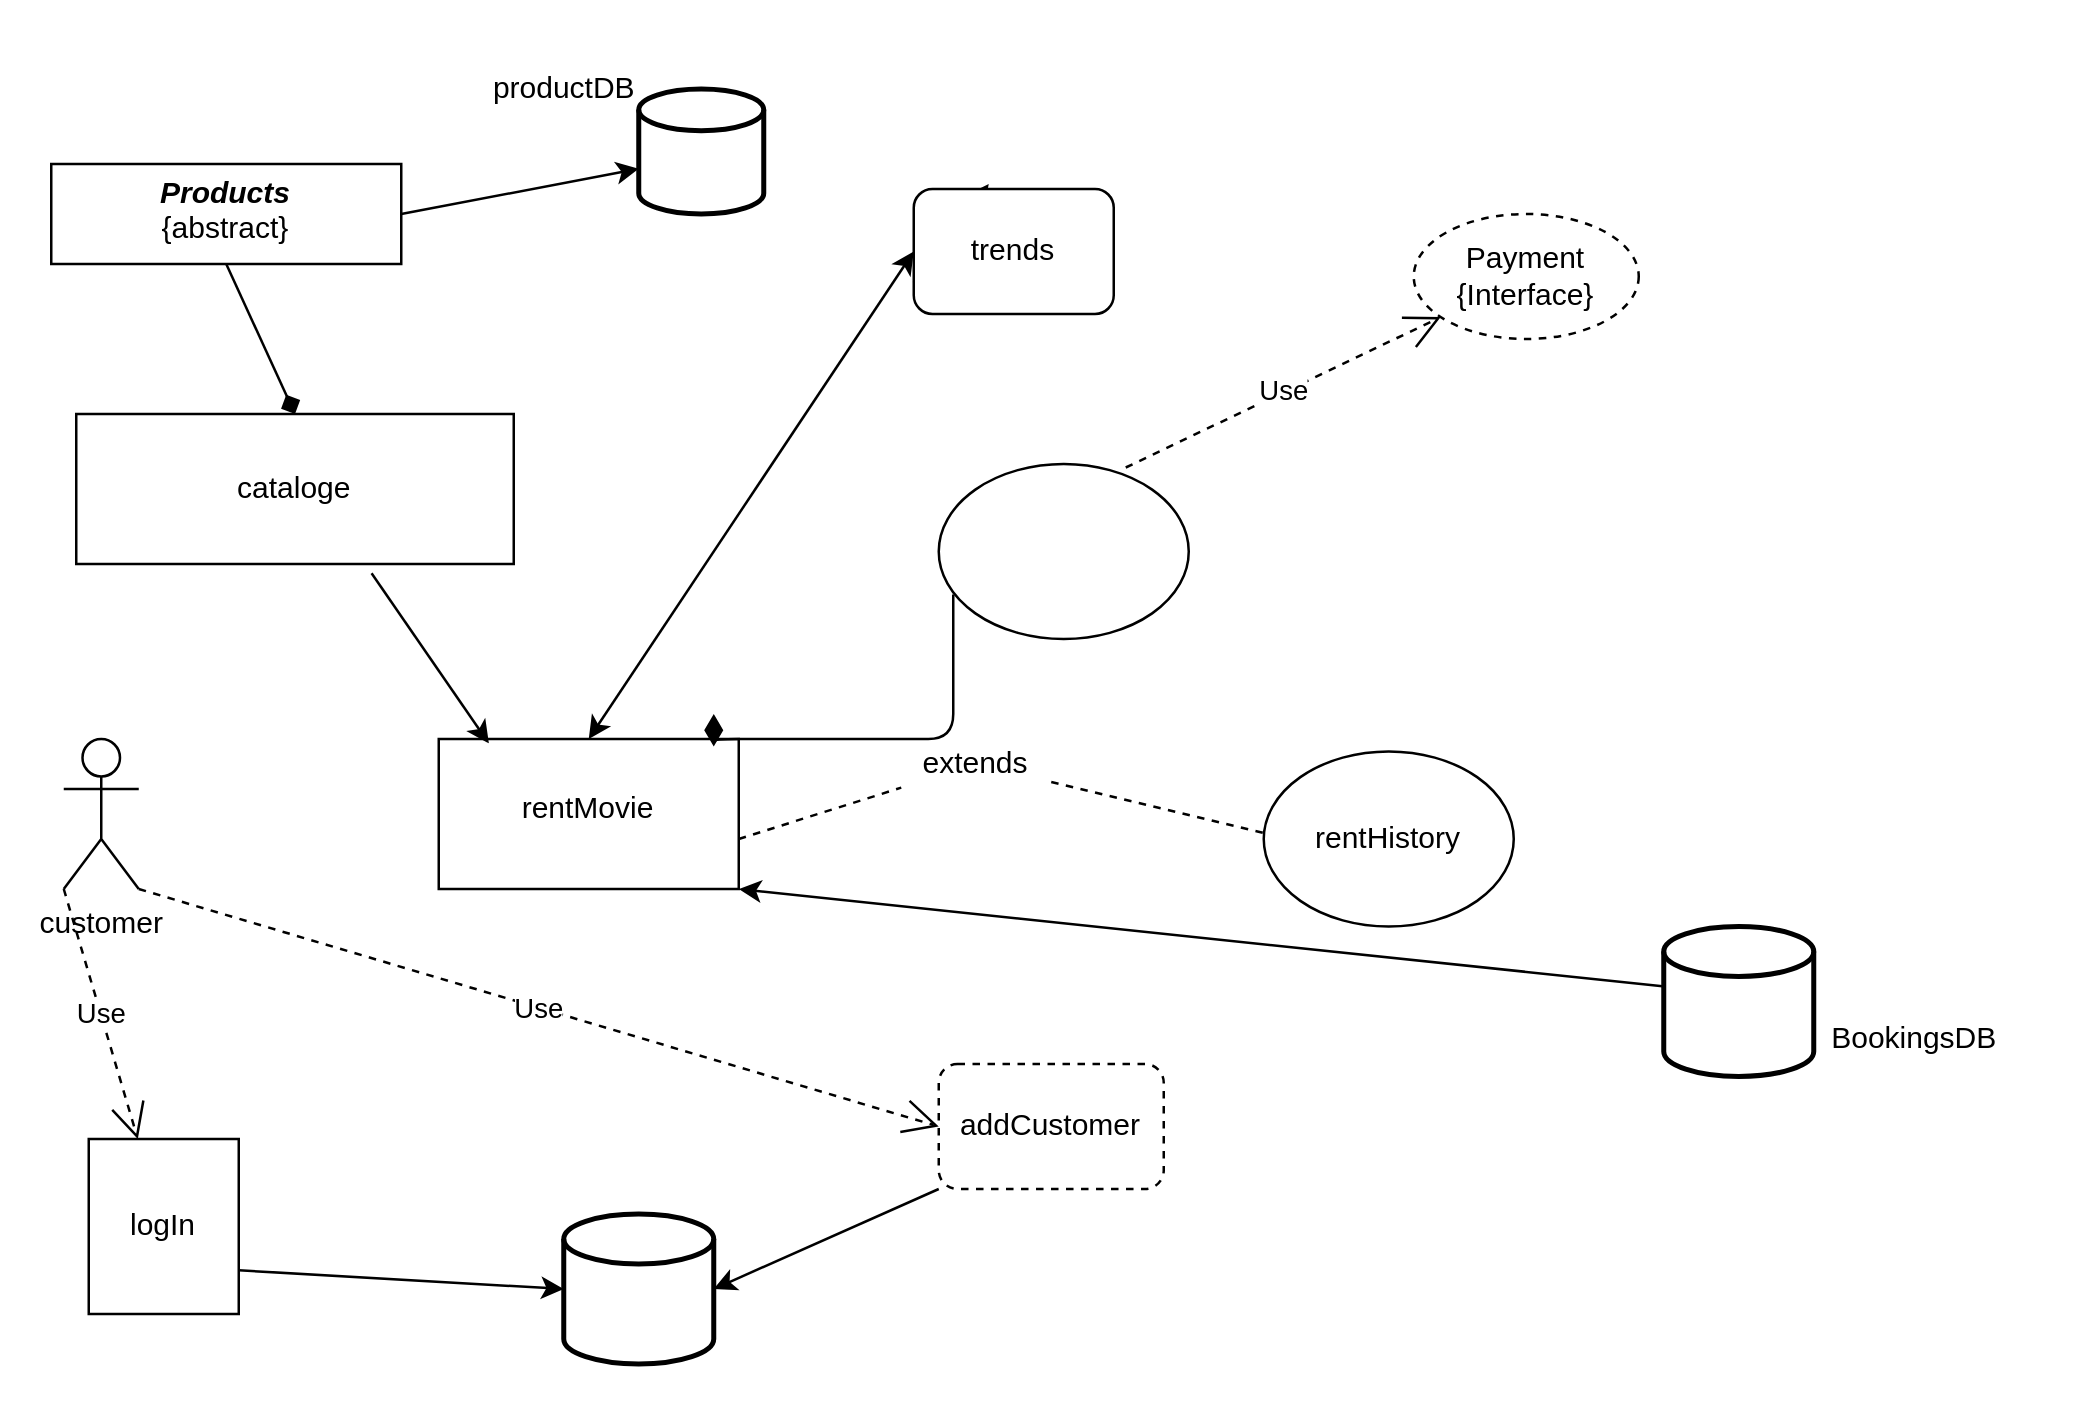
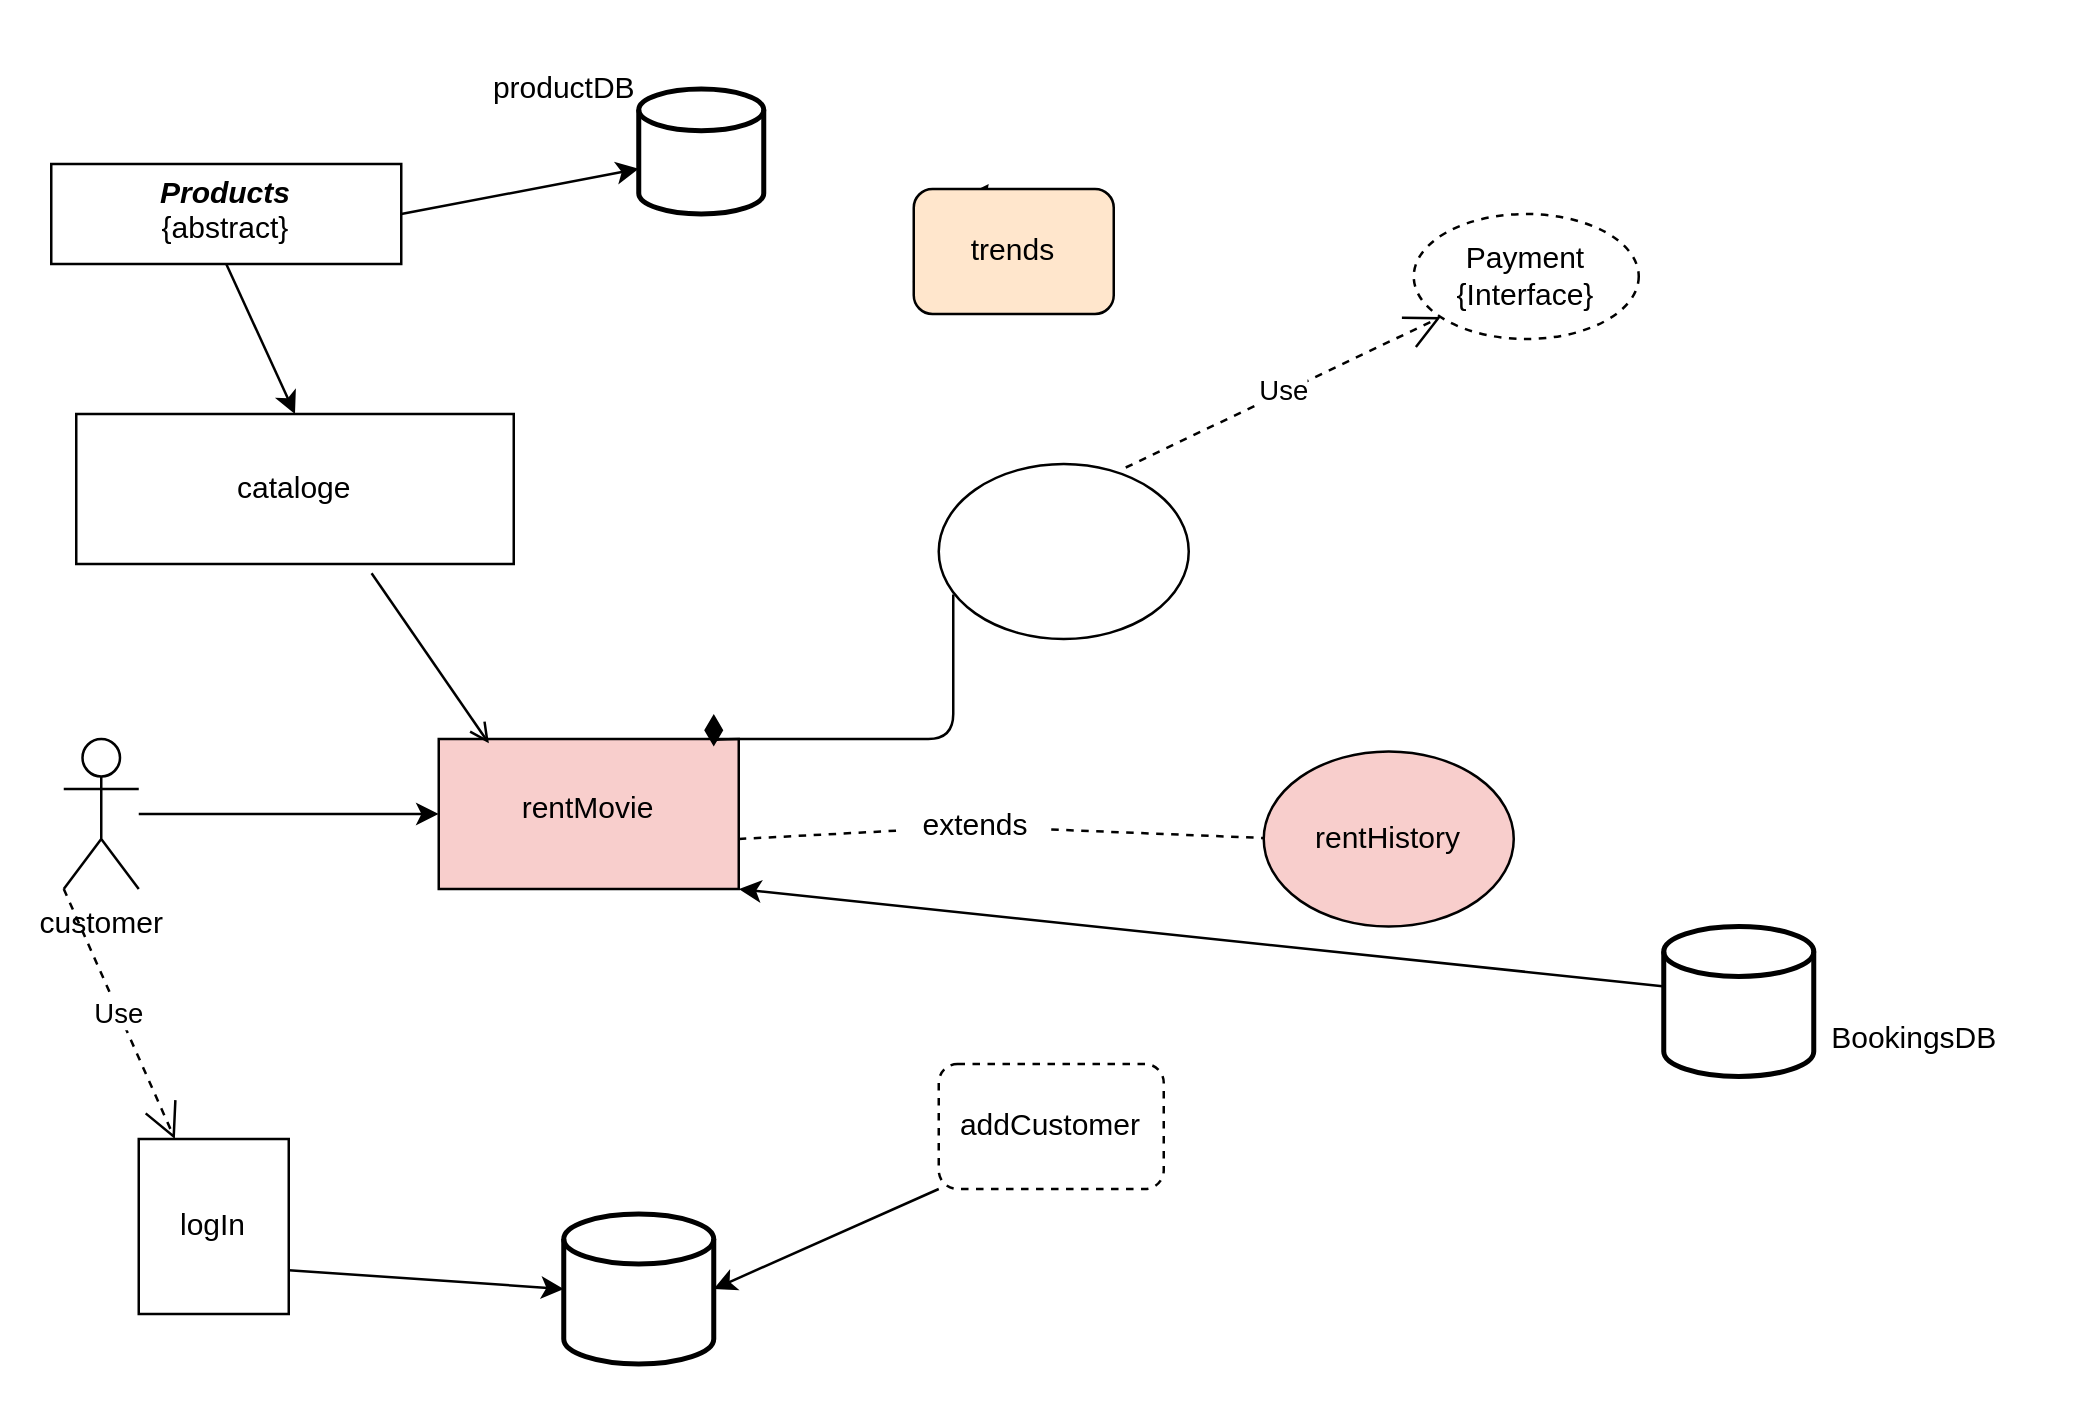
(1014, 251) -> (1014, 251)
(286, 394) -> (287, 396)
(751, 495) -> none
(479, 728) -> (481, 731)
(976, 764) -> (976, 826)
none -> (281, 814)
(589, 814) -> (589, 814)
(1389, 839) -> (1389, 839)
(730, 1064) -> none
(164, 1226) -> (214, 1226)
